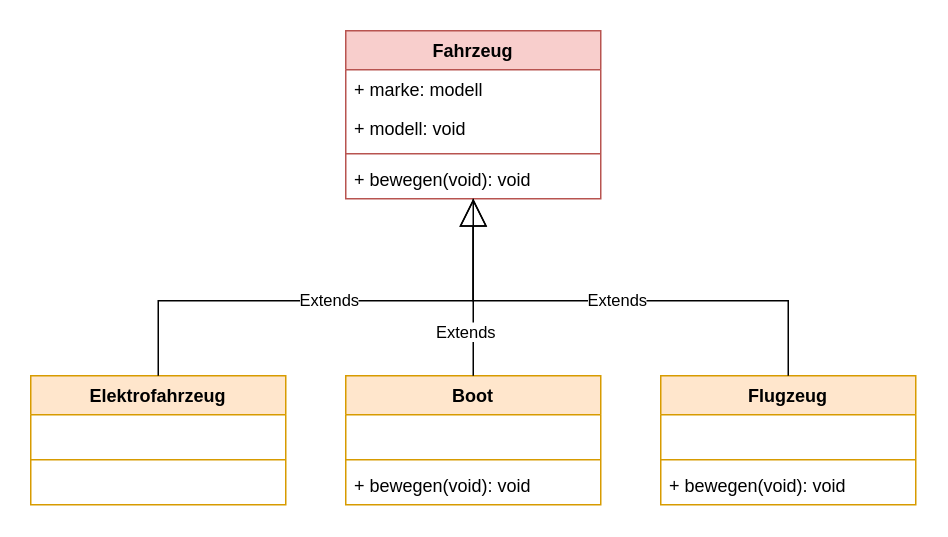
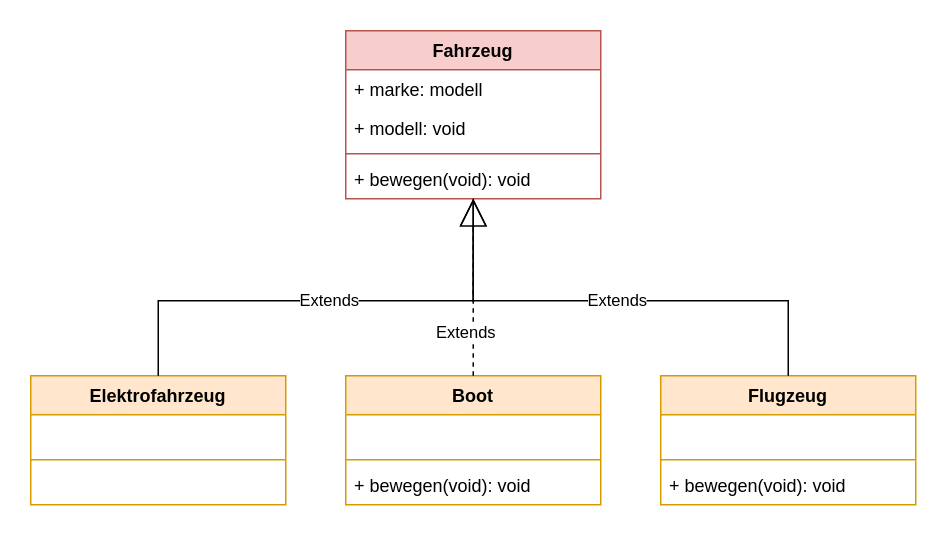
(470, 301) -> (470, 301)
(473, 356) -> (473, 356)
